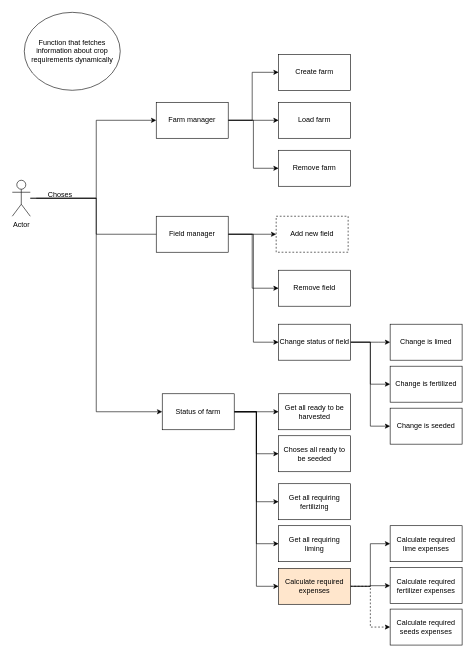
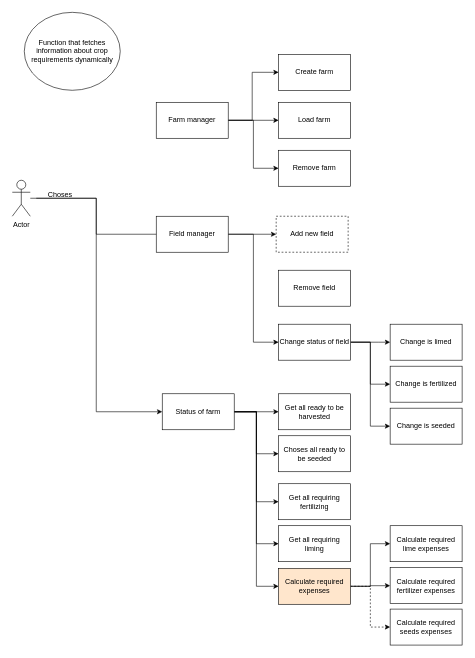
(96, 120) -> none
(273, 288) -> none
